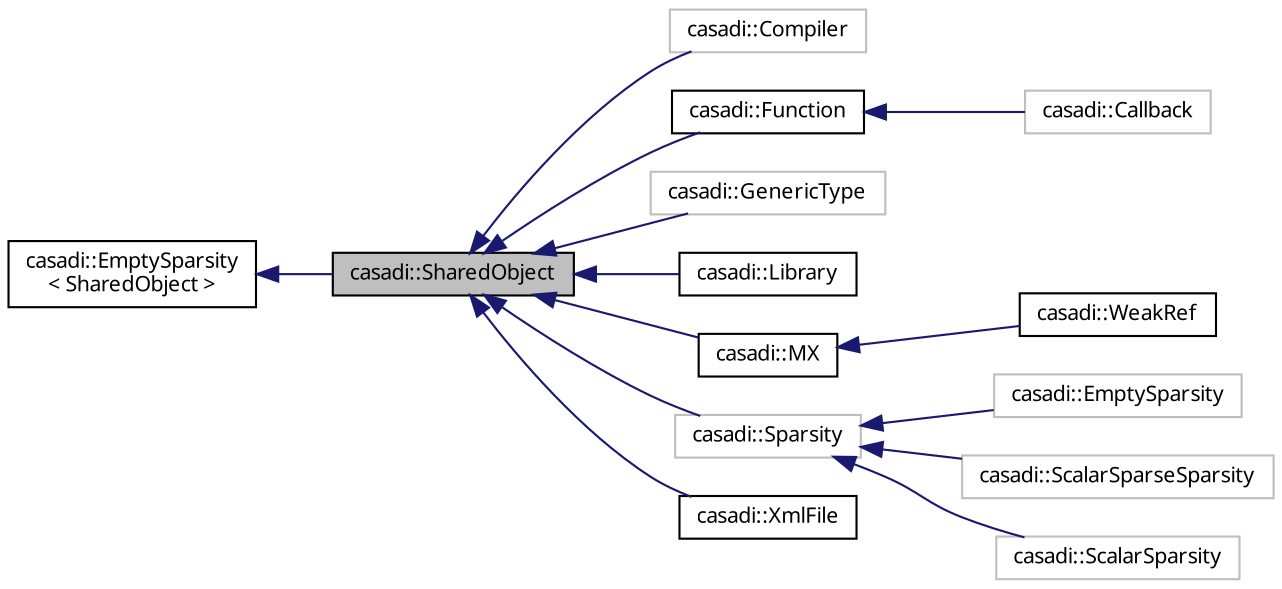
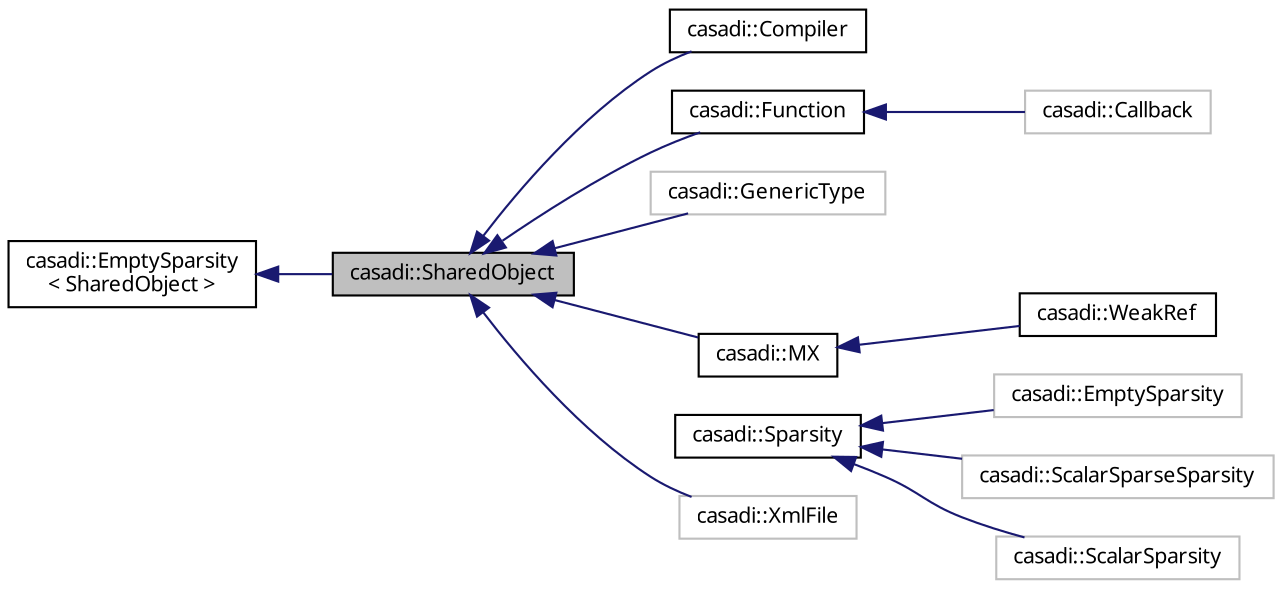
(768, 31) -> (768, 31)
(768, 274) -> none
(598, 368) -> none
(768, 436) -> (768, 436)
(768, 517) -> (768, 517)
